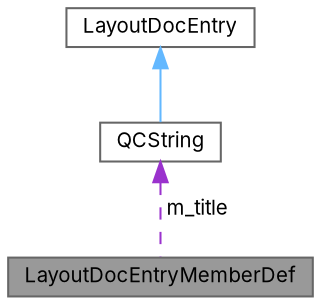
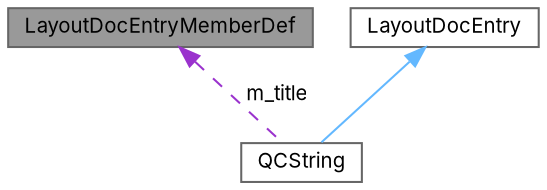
(160, 220) -> (238, 102)
